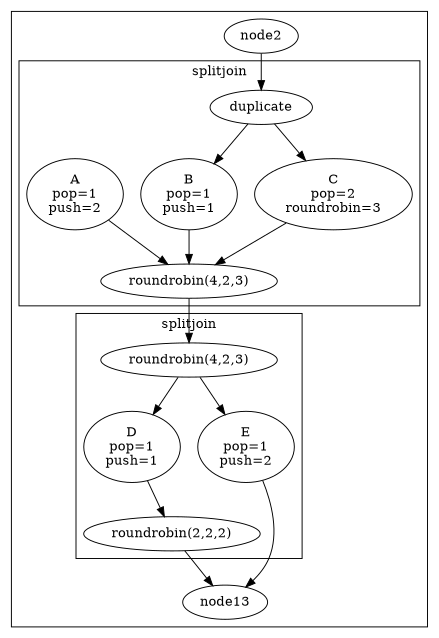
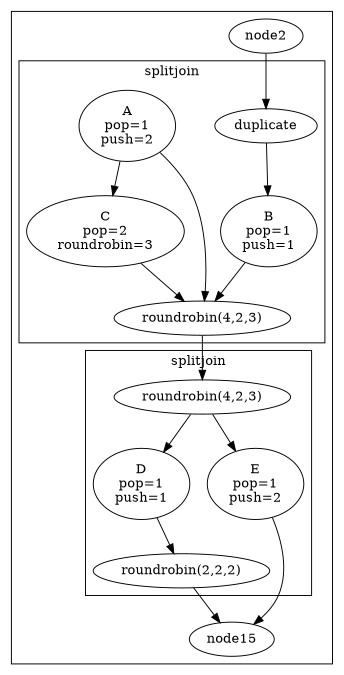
(287, 138) -> (117, 174)
(225, 602) -> (232, 639)
